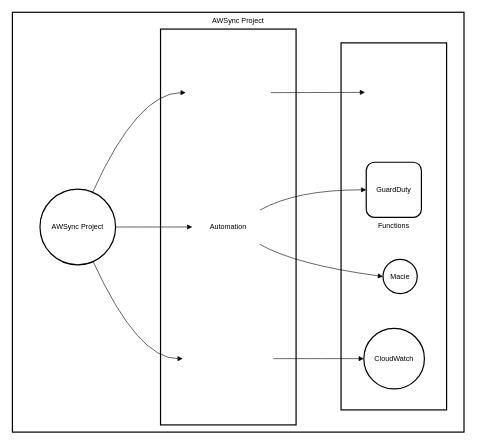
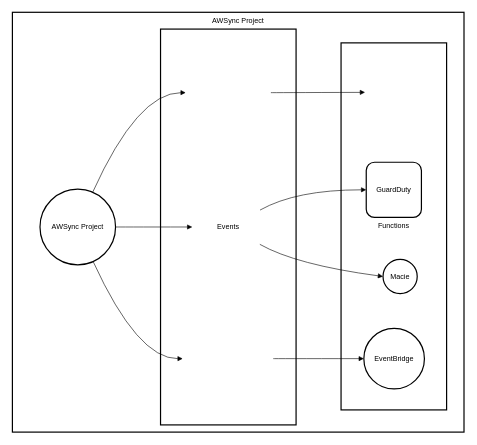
(228, 227) -> (228, 227)
(394, 359) -> (394, 359)
